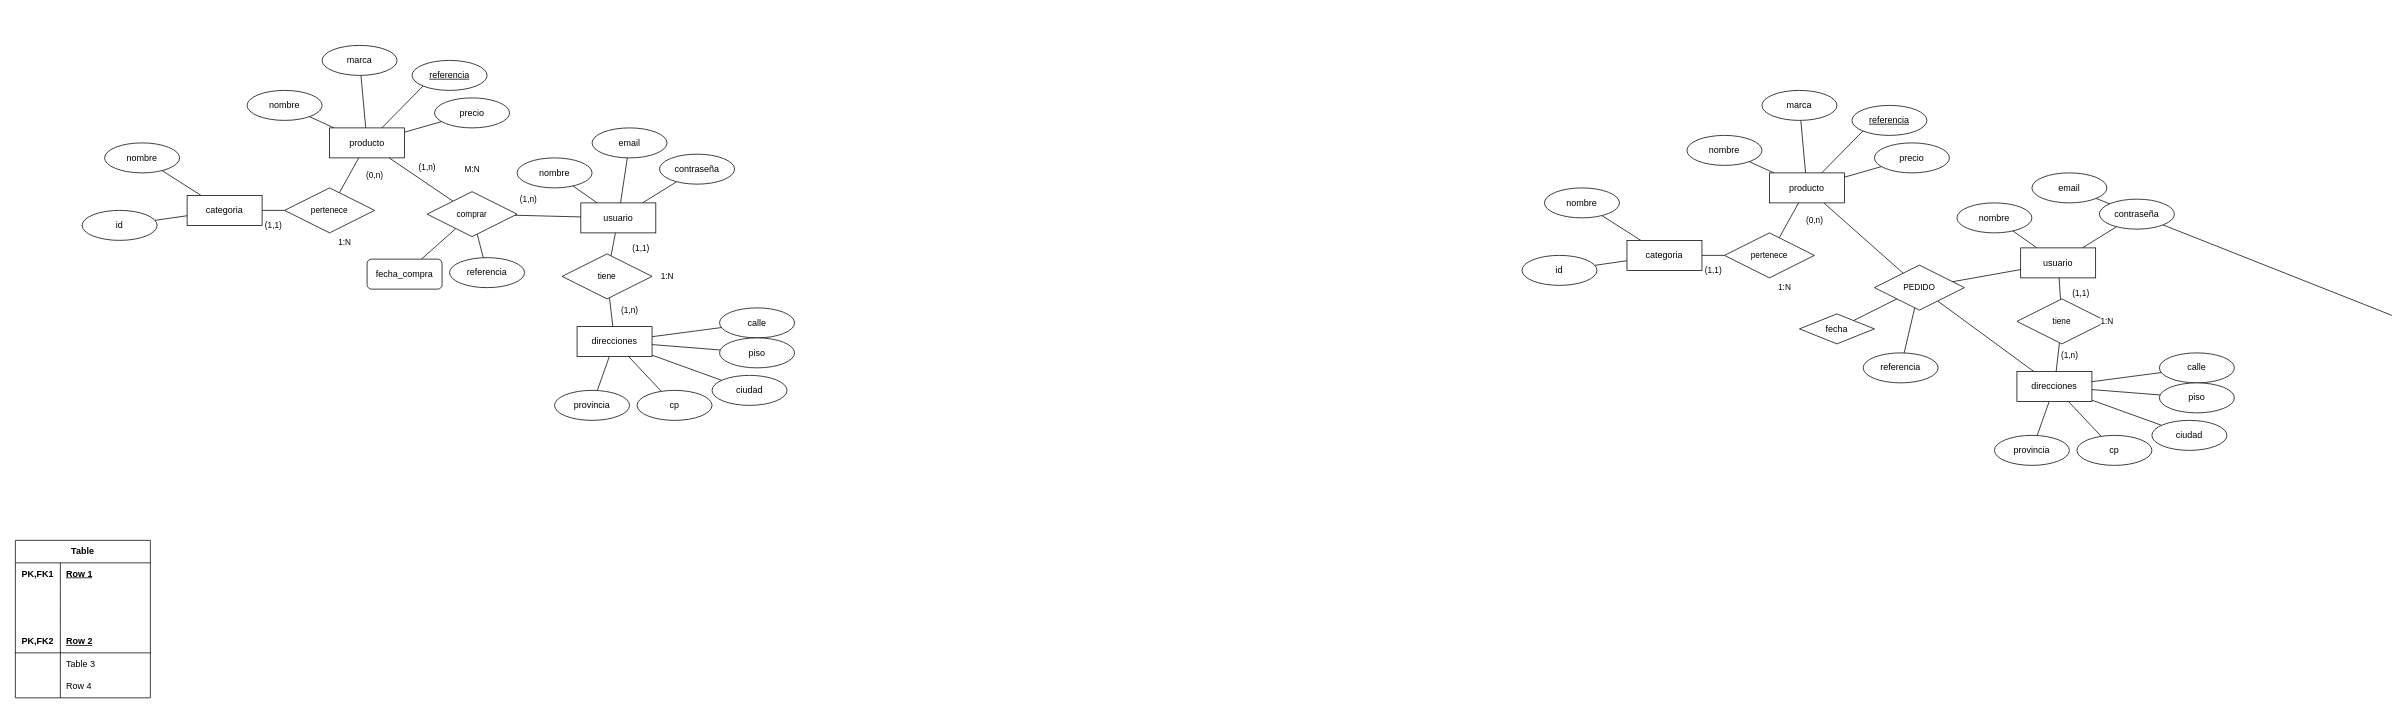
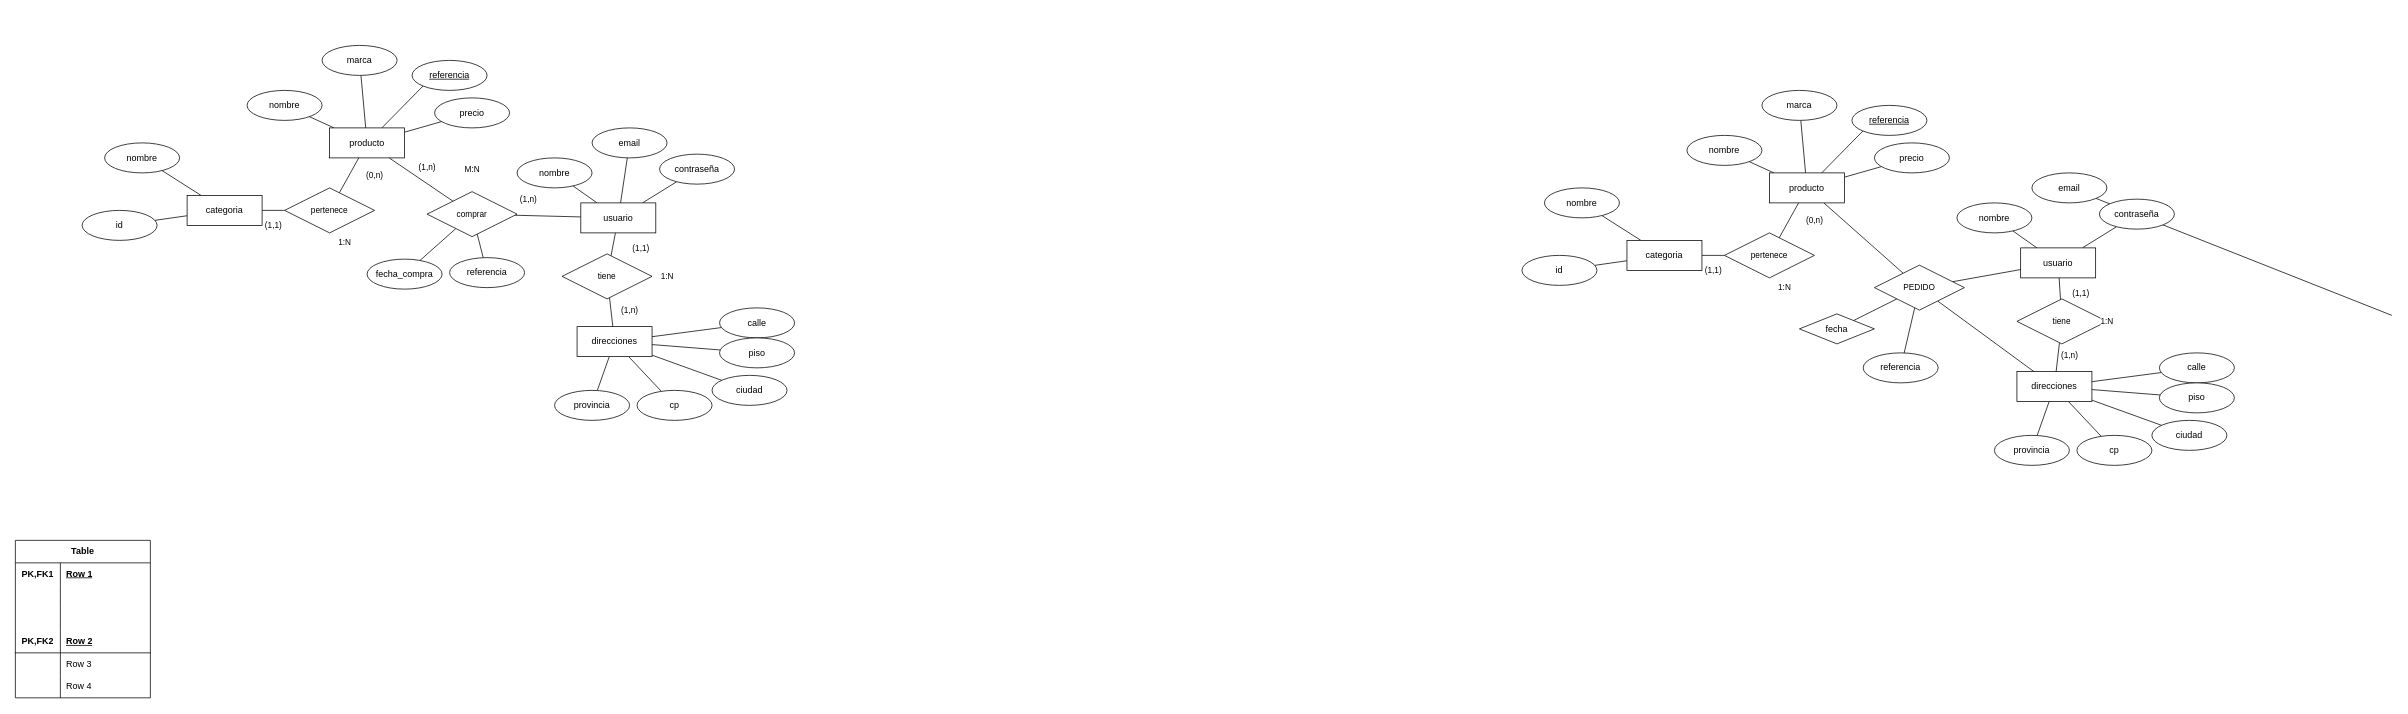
(405, 274) -> (405, 274)
(82, 664) -> (78, 664)
